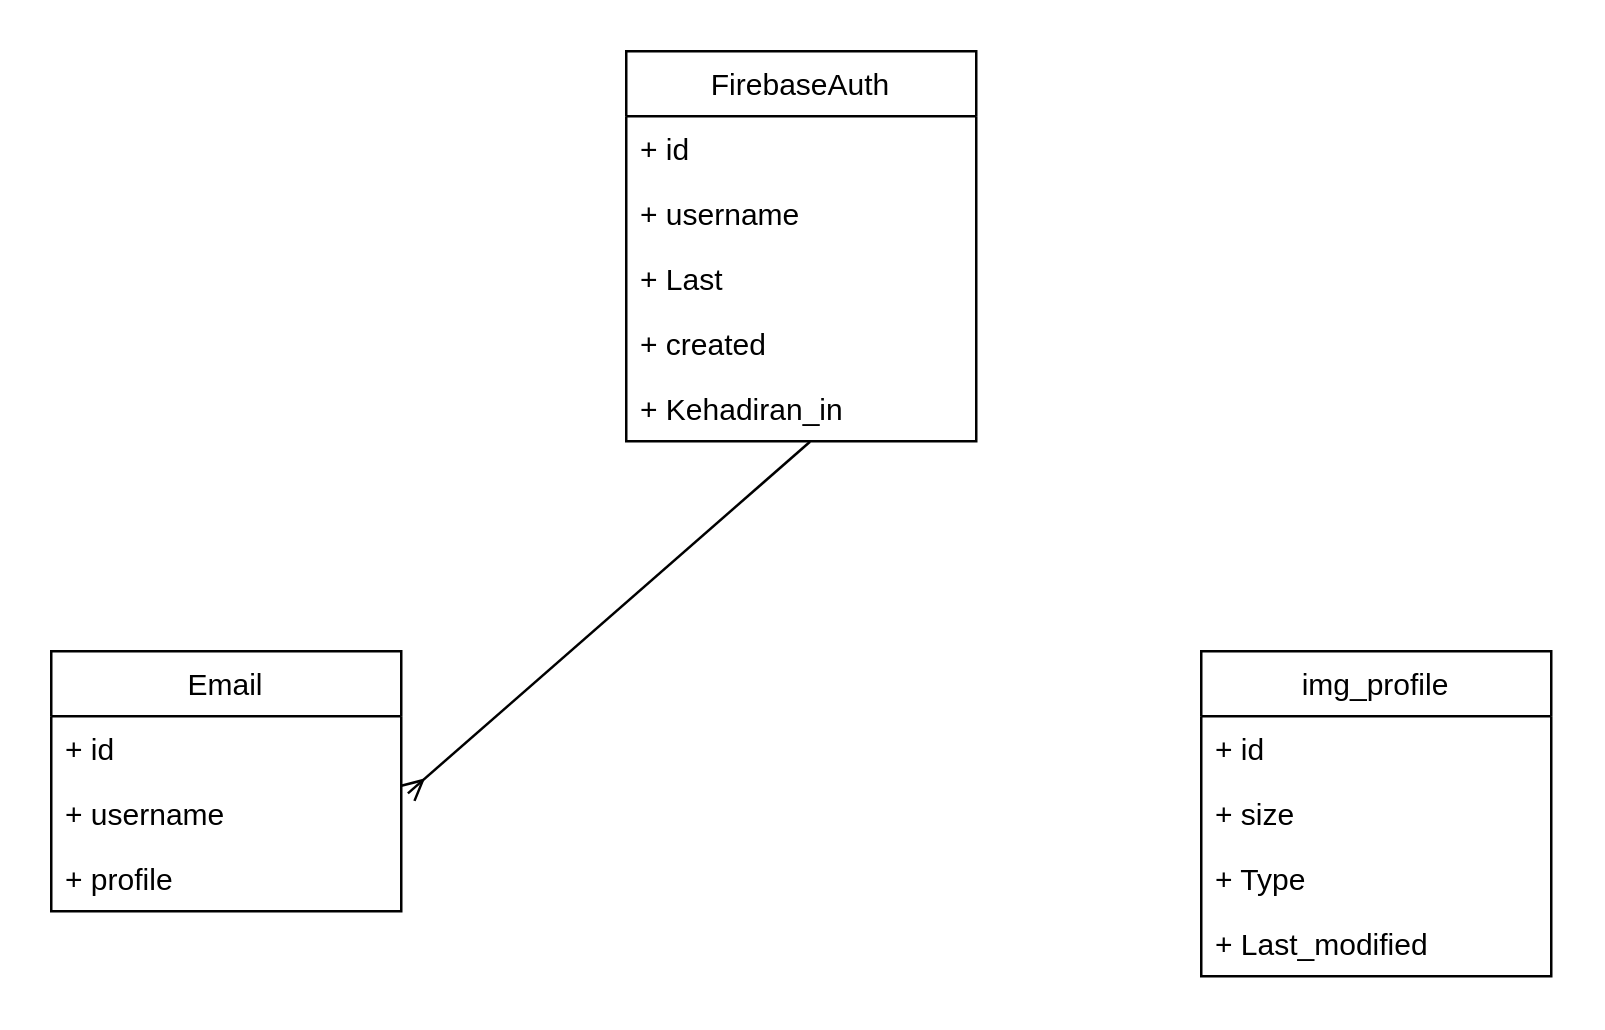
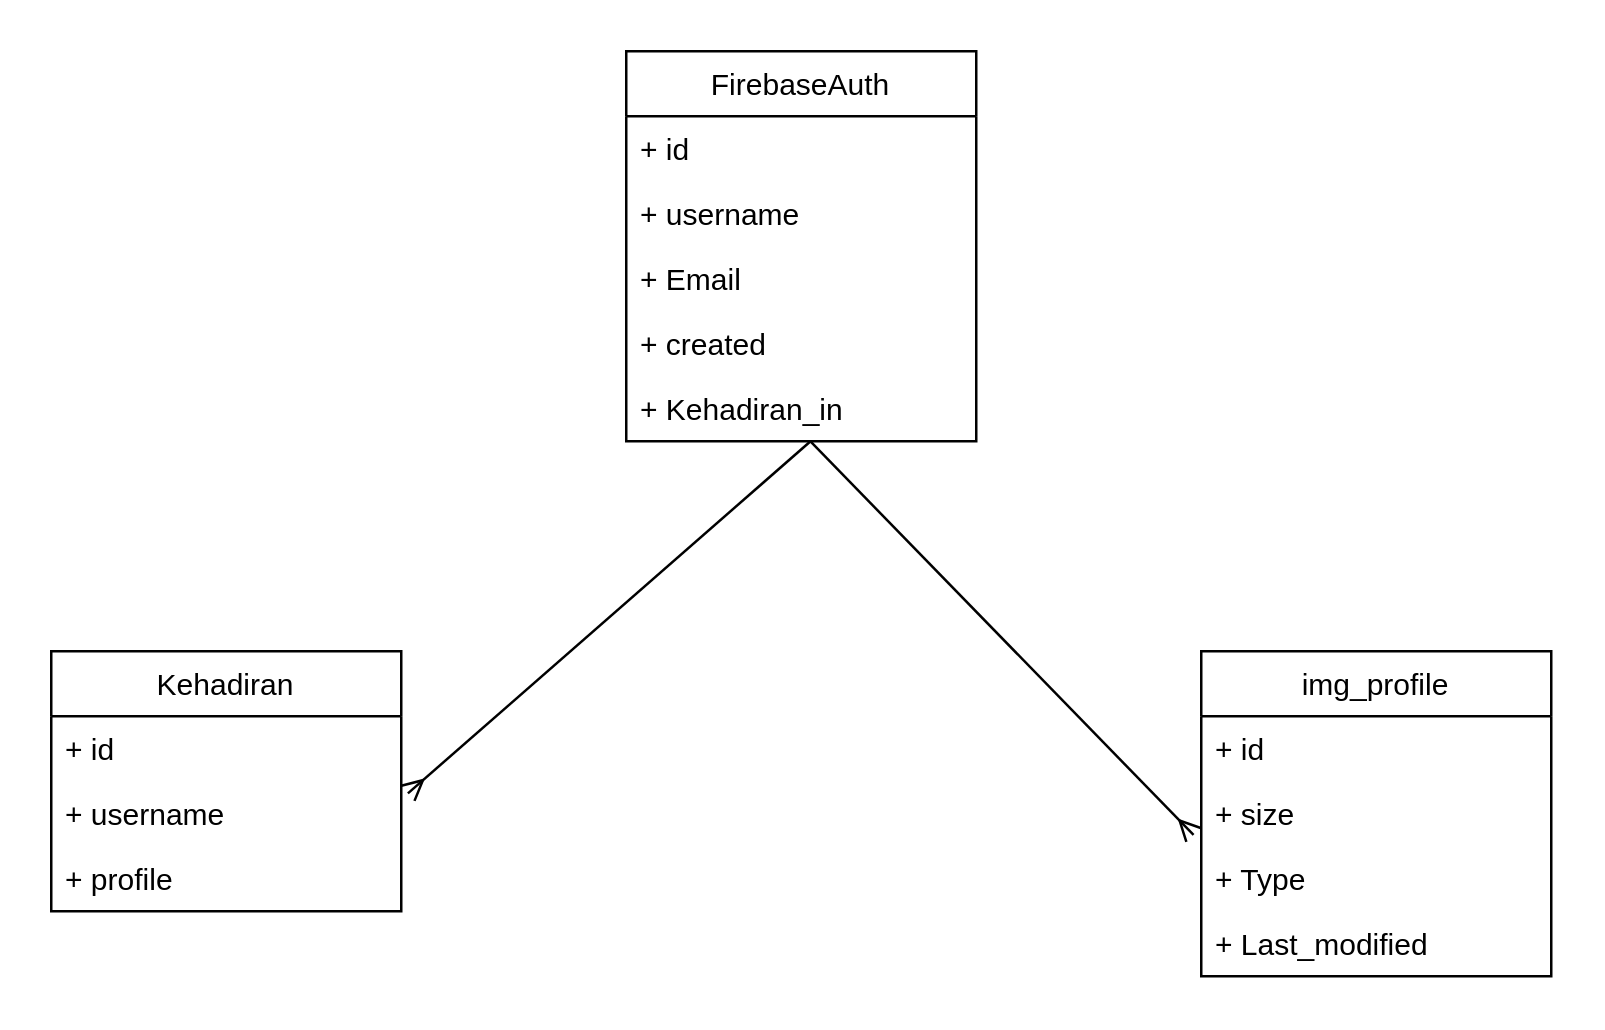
(687, 280) -> (687, 280)
none -> (1003, 639)
(225, 685) -> (225, 685)
